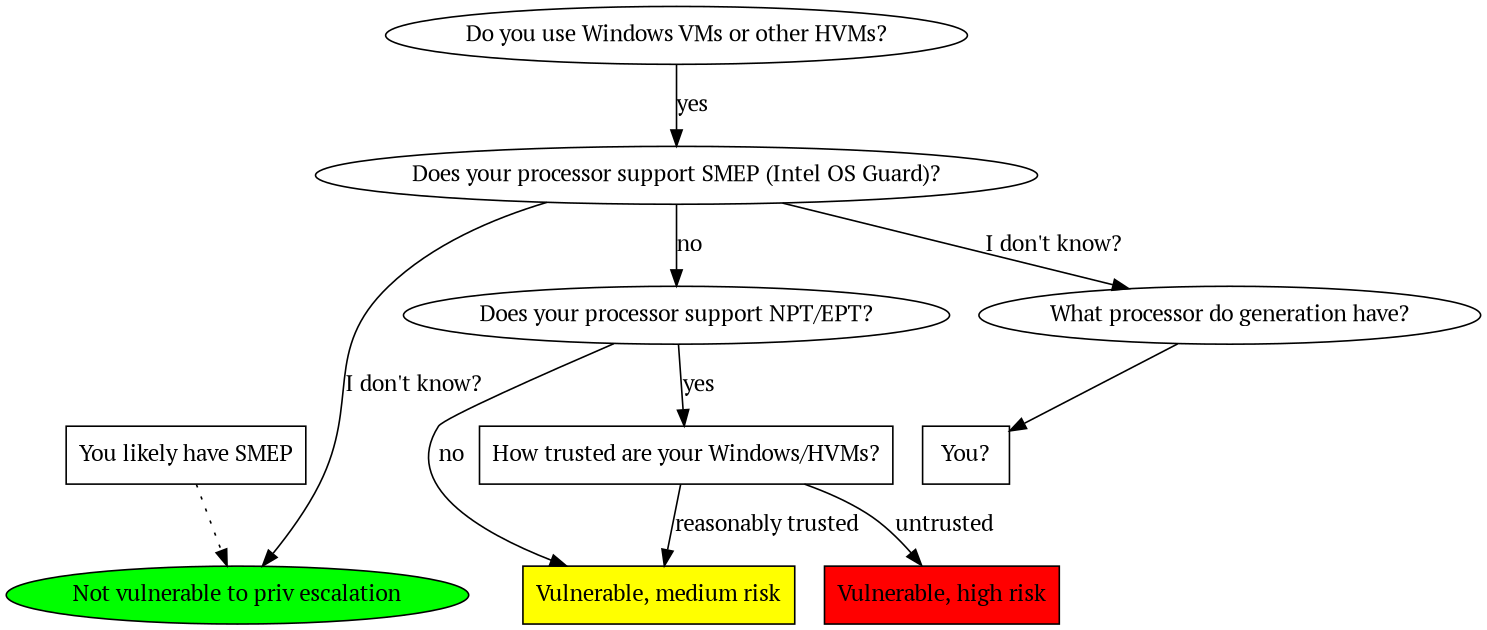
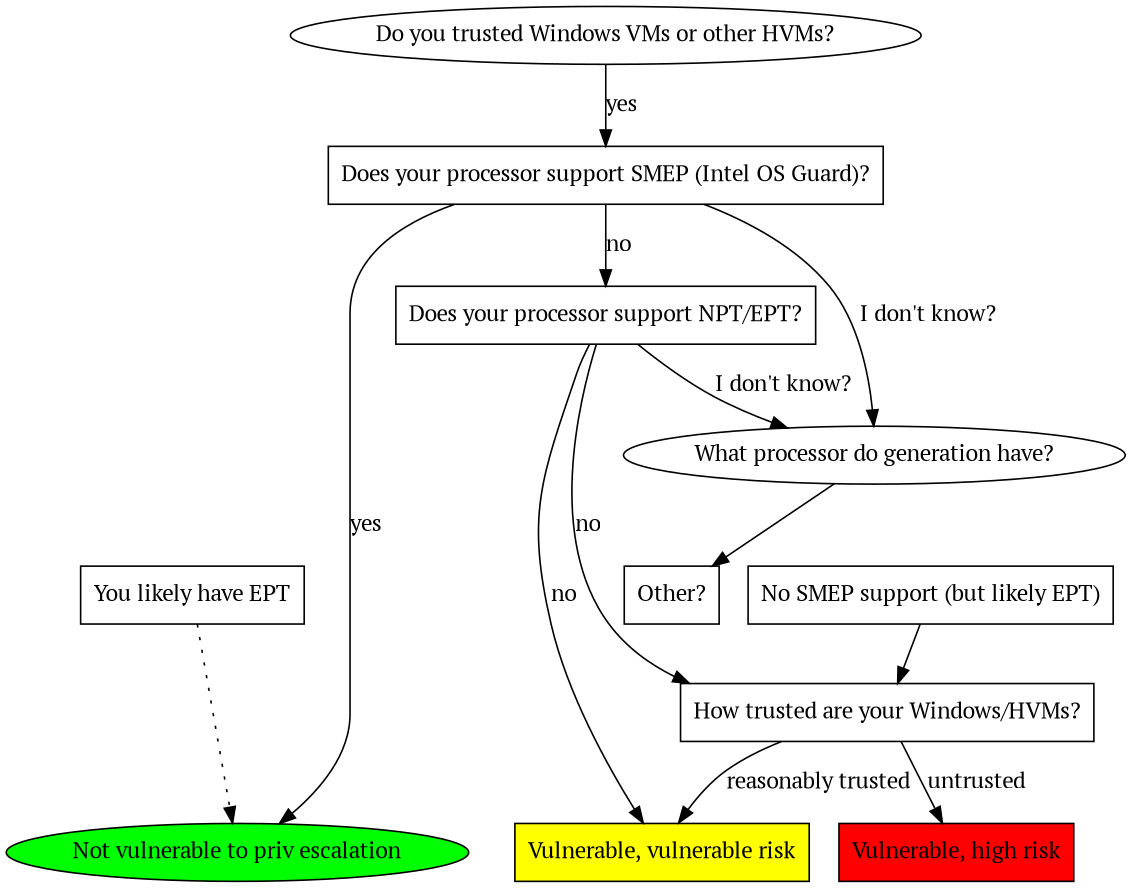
(677, 35) -> (606, 35)
(677, 175) -> (606, 175)
(677, 315) -> (606, 315)
(414, 385) -> (366, 525)
(699, 385) -> (588, 525)
none -> (701, 390)
(186, 455) -> (192, 595)
(966, 455) -> (672, 595)
(659, 595) -> (662, 852)
none -> (931, 595)
